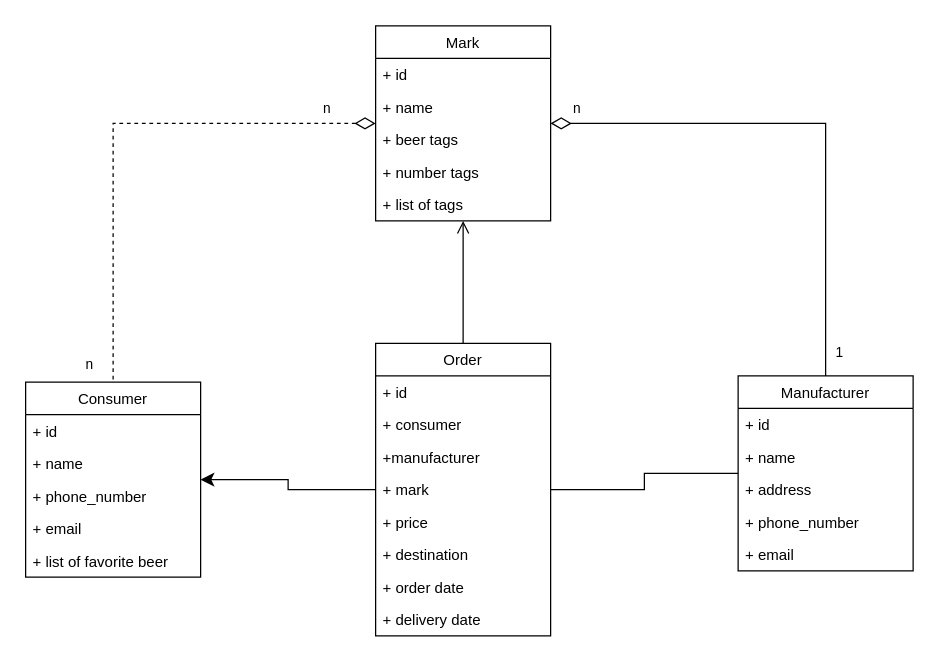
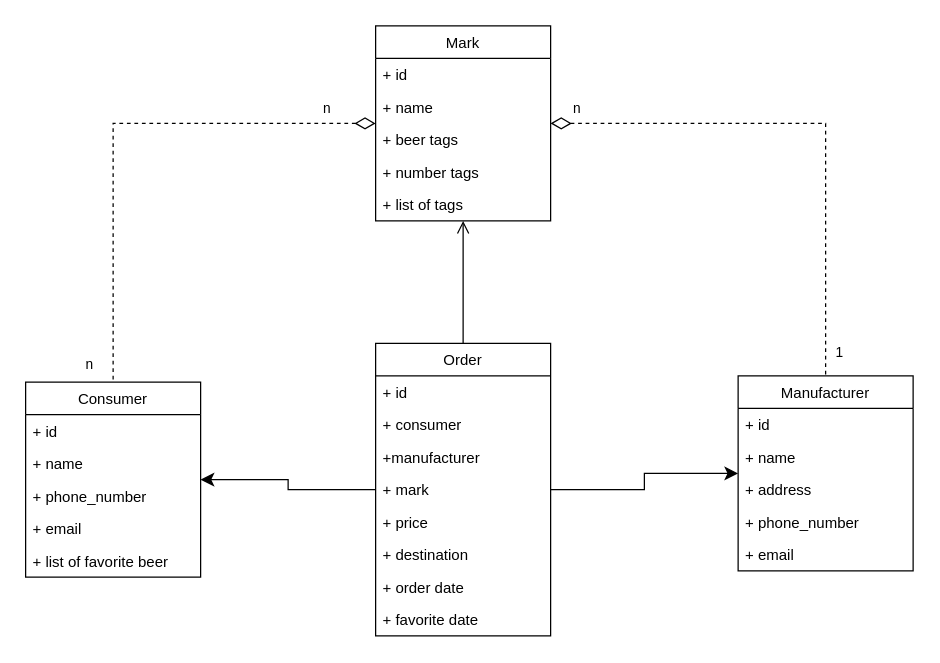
(823, 123) -> (823, 123)
(731, 473) -> (726, 473)
(440, 620) -> (442, 620)
